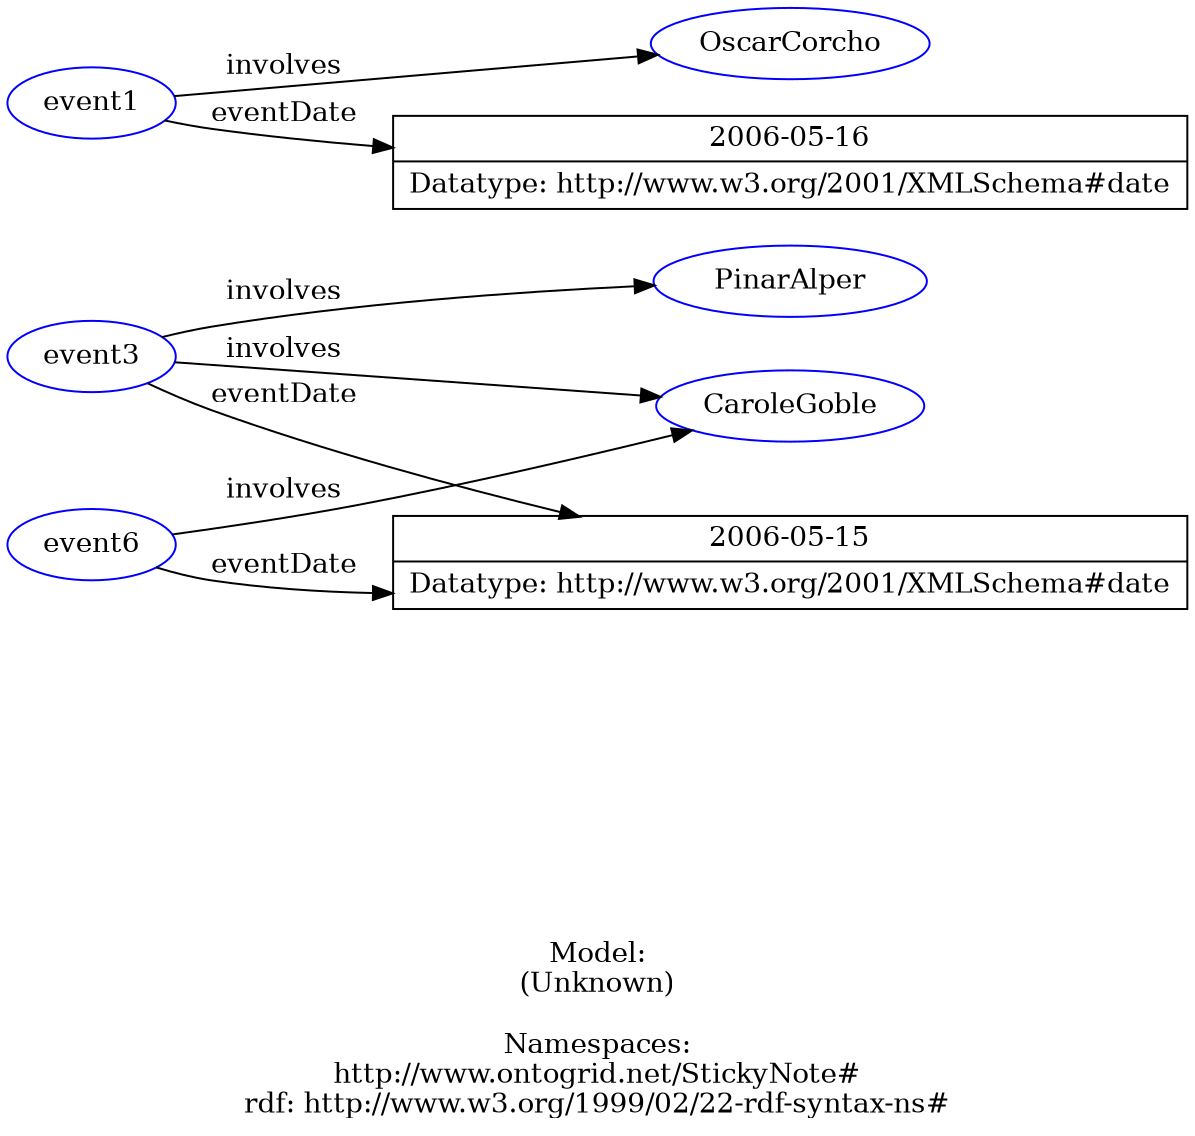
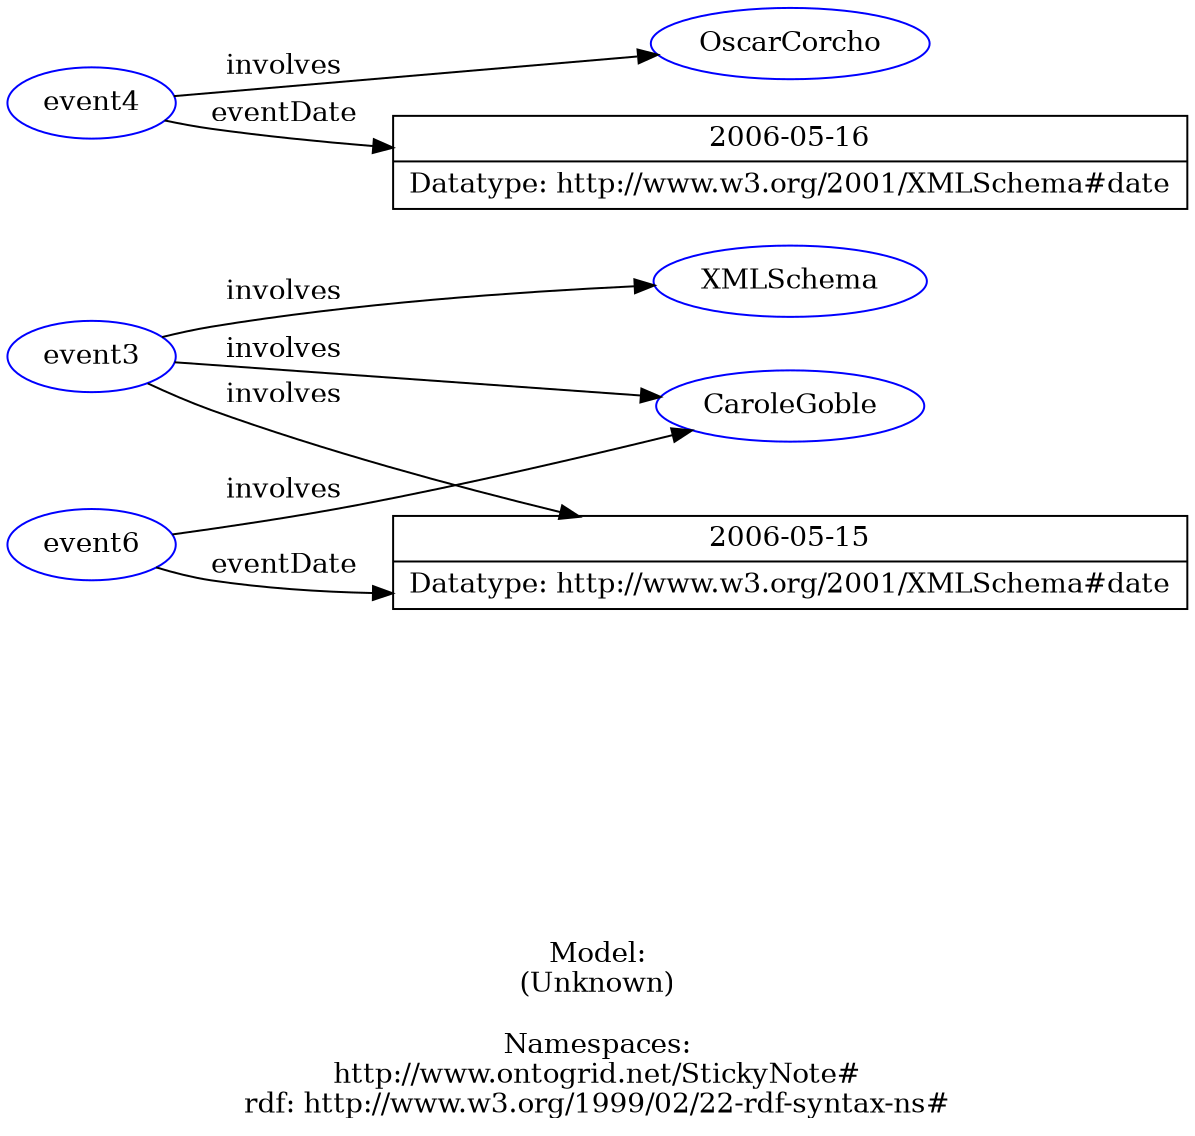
(92, 103) -> (92, 103)
(790, 281) -> (790, 281)
(284, 395) -> (284, 395)
